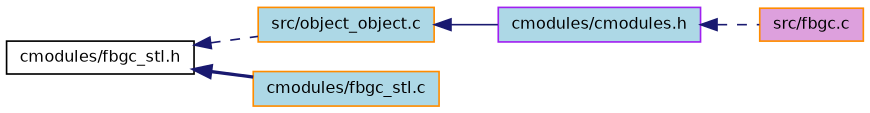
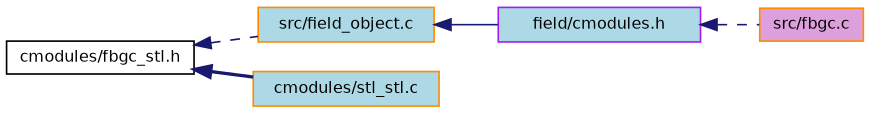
(346, 25) -> (346, 25)
(599, 25) -> (599, 25)
(346, 89) -> (346, 89)
